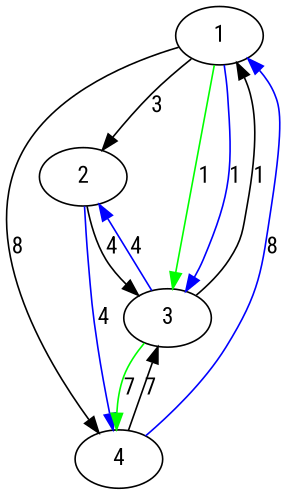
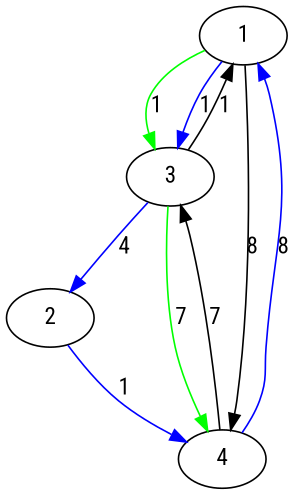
(150, 96) -> none
(100, 249) -> none
(103, 318) -> (124, 389)
